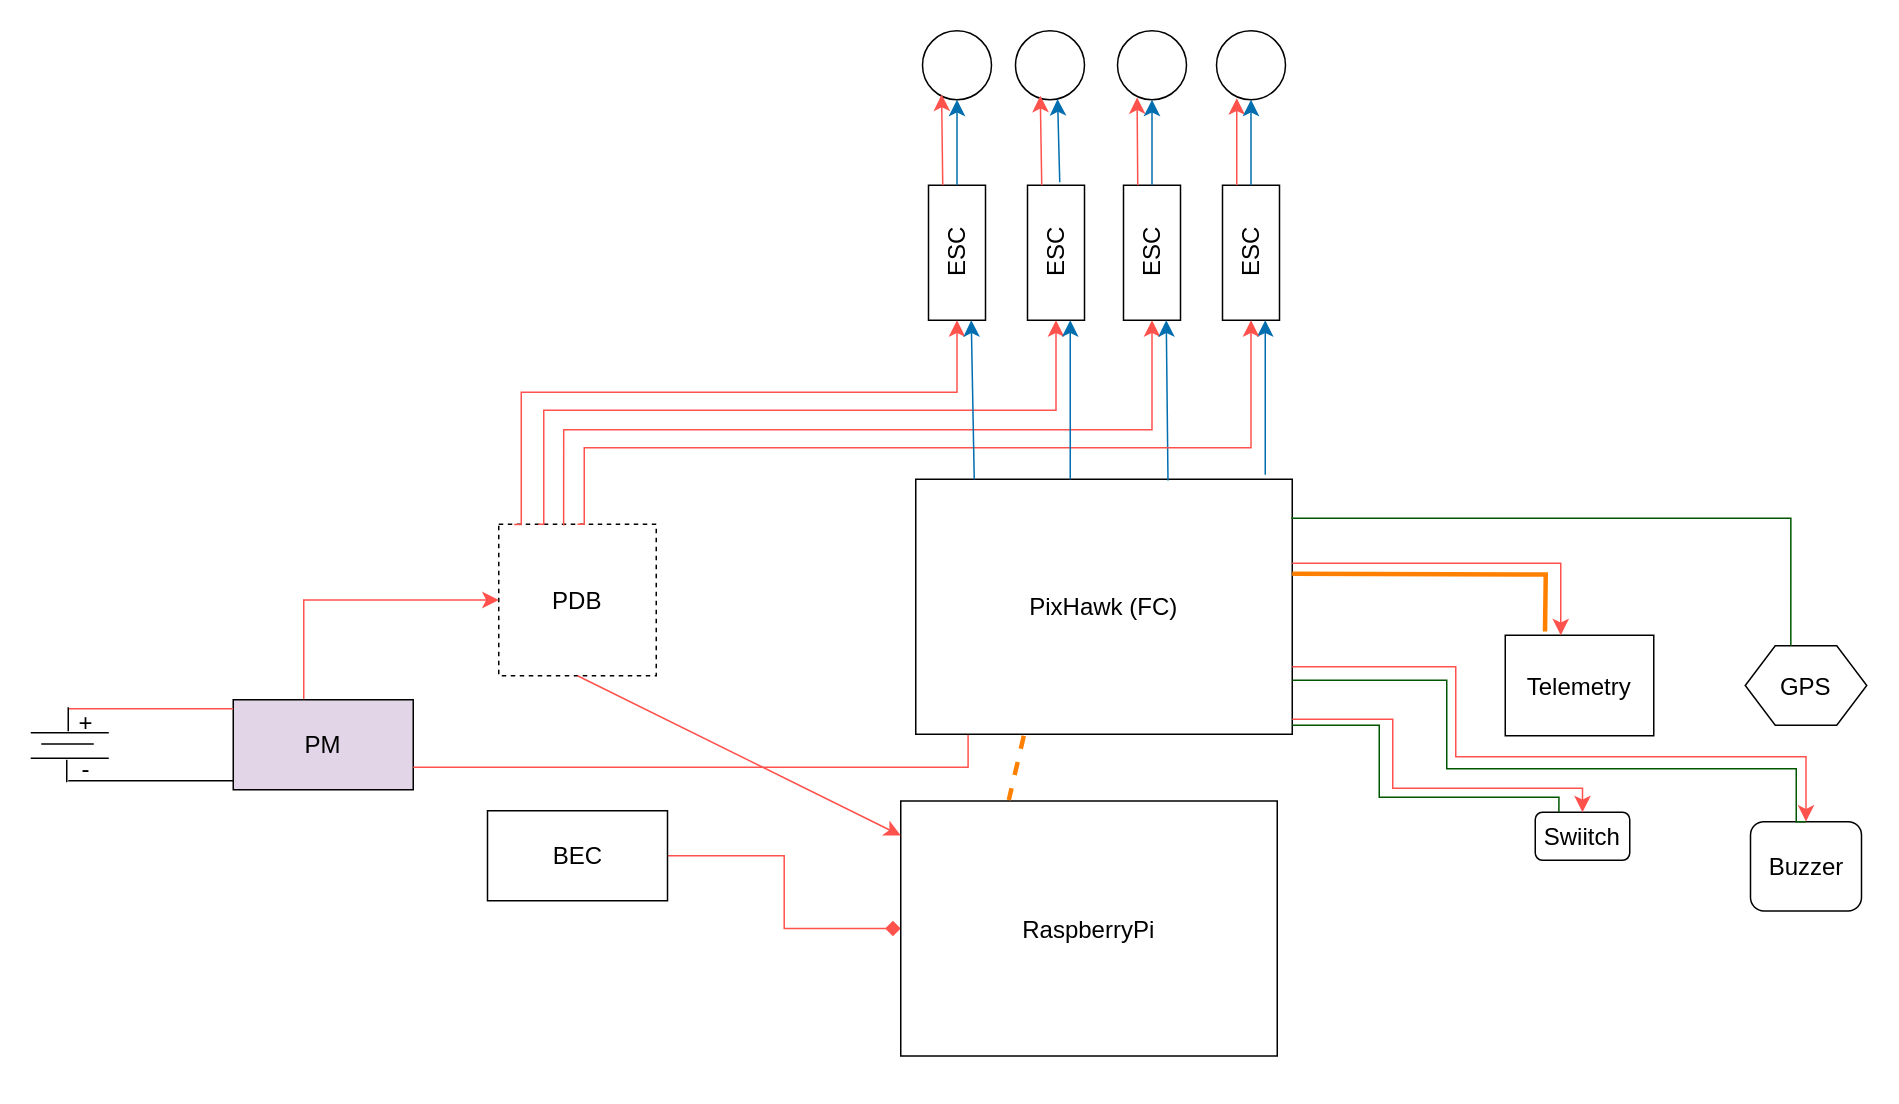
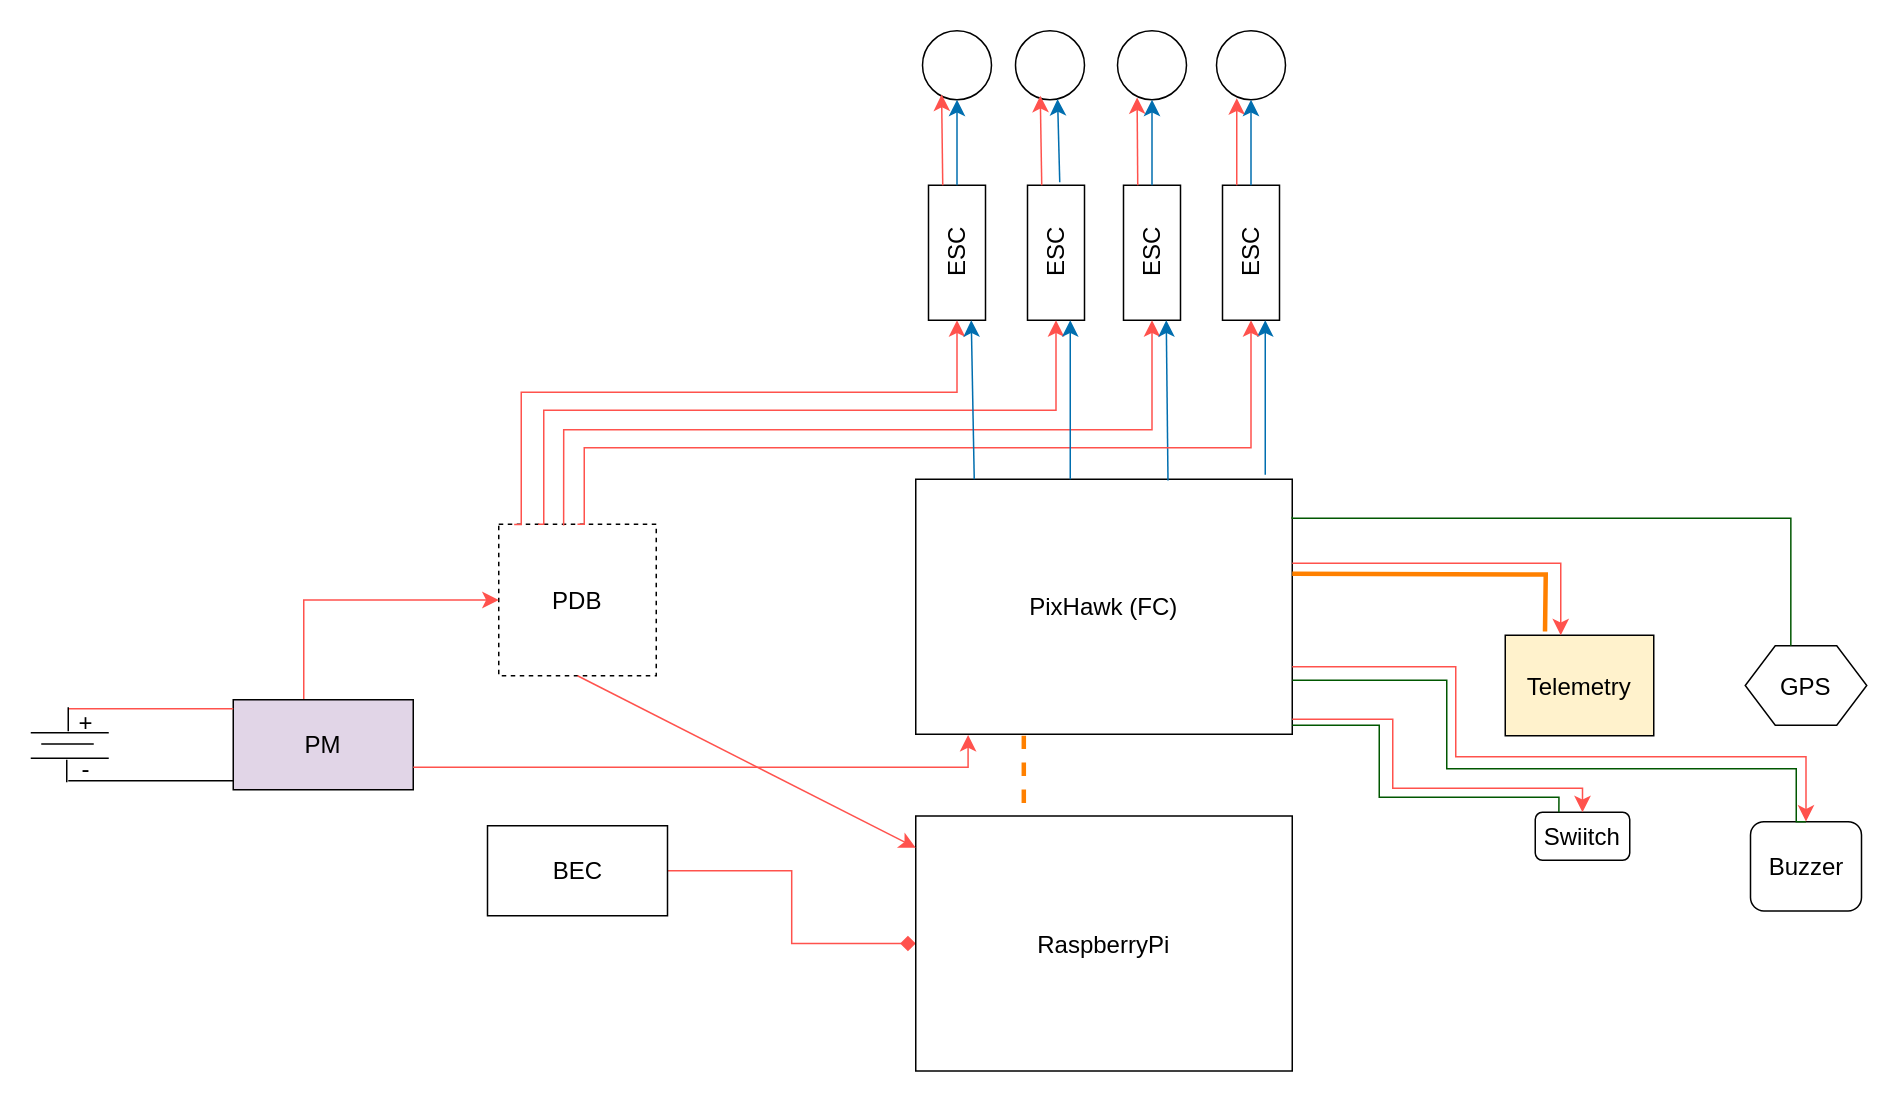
(1580, 686) -> (1580, 686)
(968, 743) -> (968, 749)
(578, 856) -> (578, 871)
(1089, 929) -> (1104, 944)
